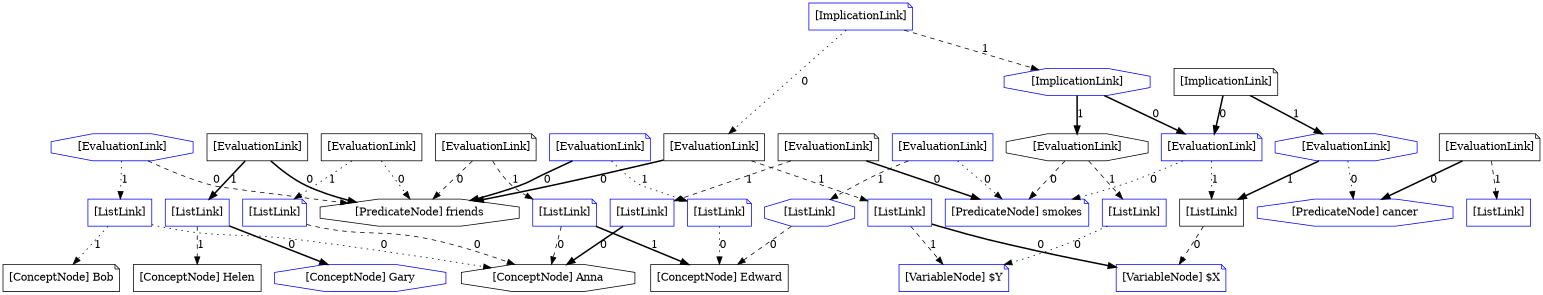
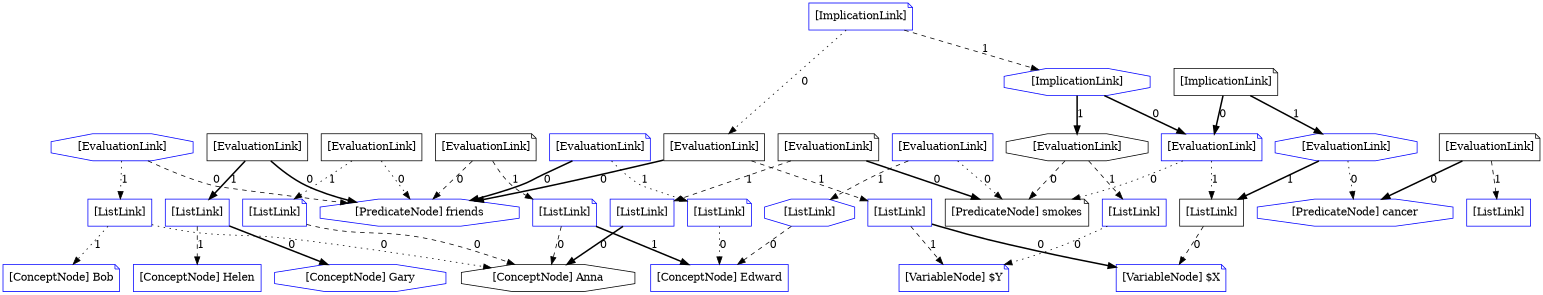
(420, 213) -> (420, 213)
(1017, 213) -> (1017, 213)
(61, 278) -> (61, 278)
(197, 278) -> (197, 278)
(719, 278) -> (719, 278)
